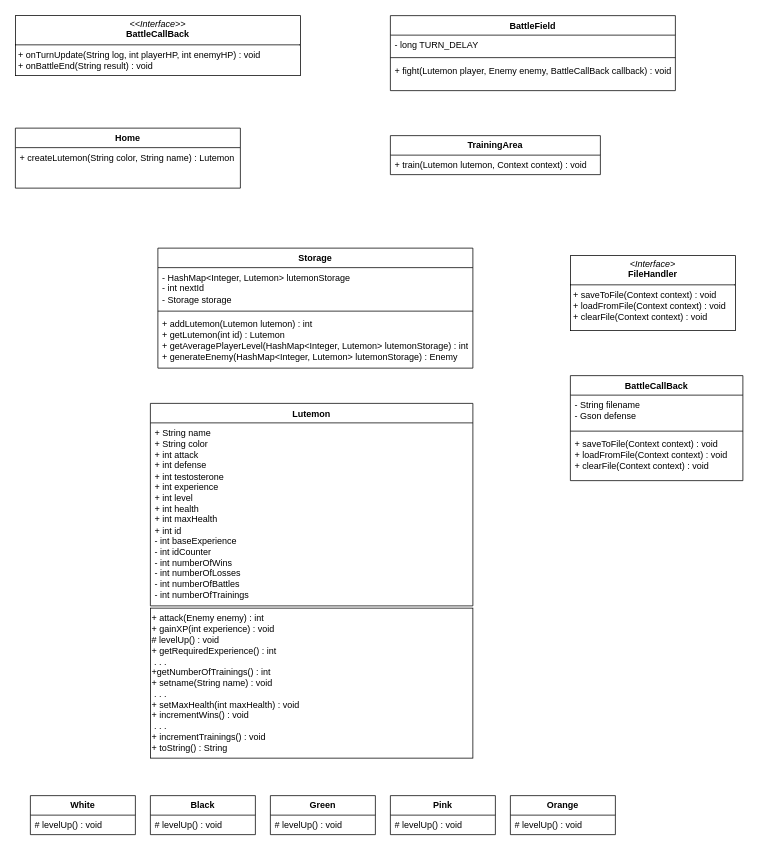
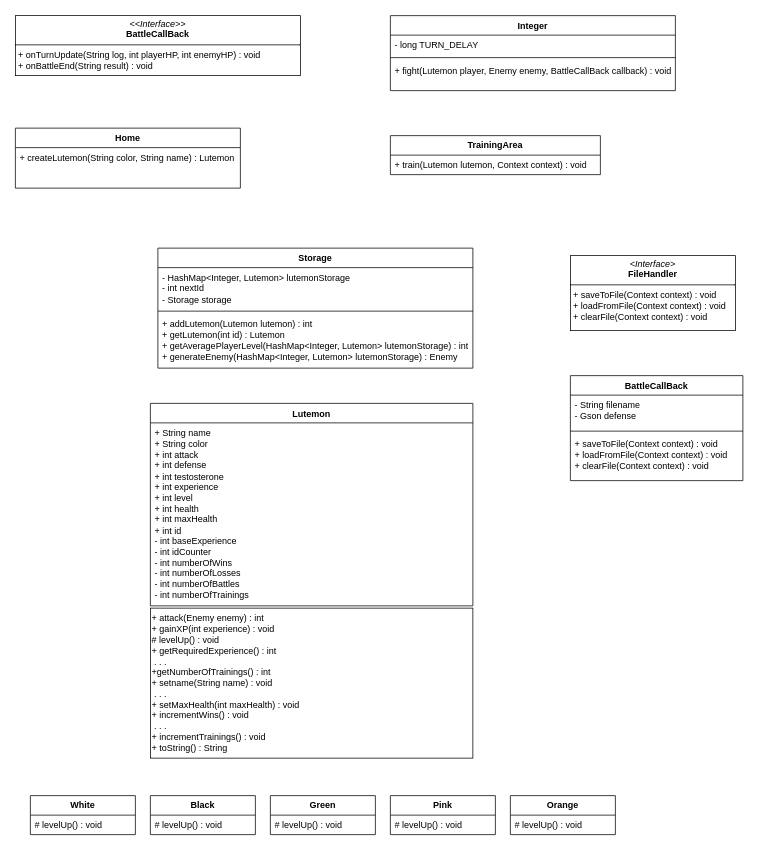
(533, 26) -> (533, 26)
